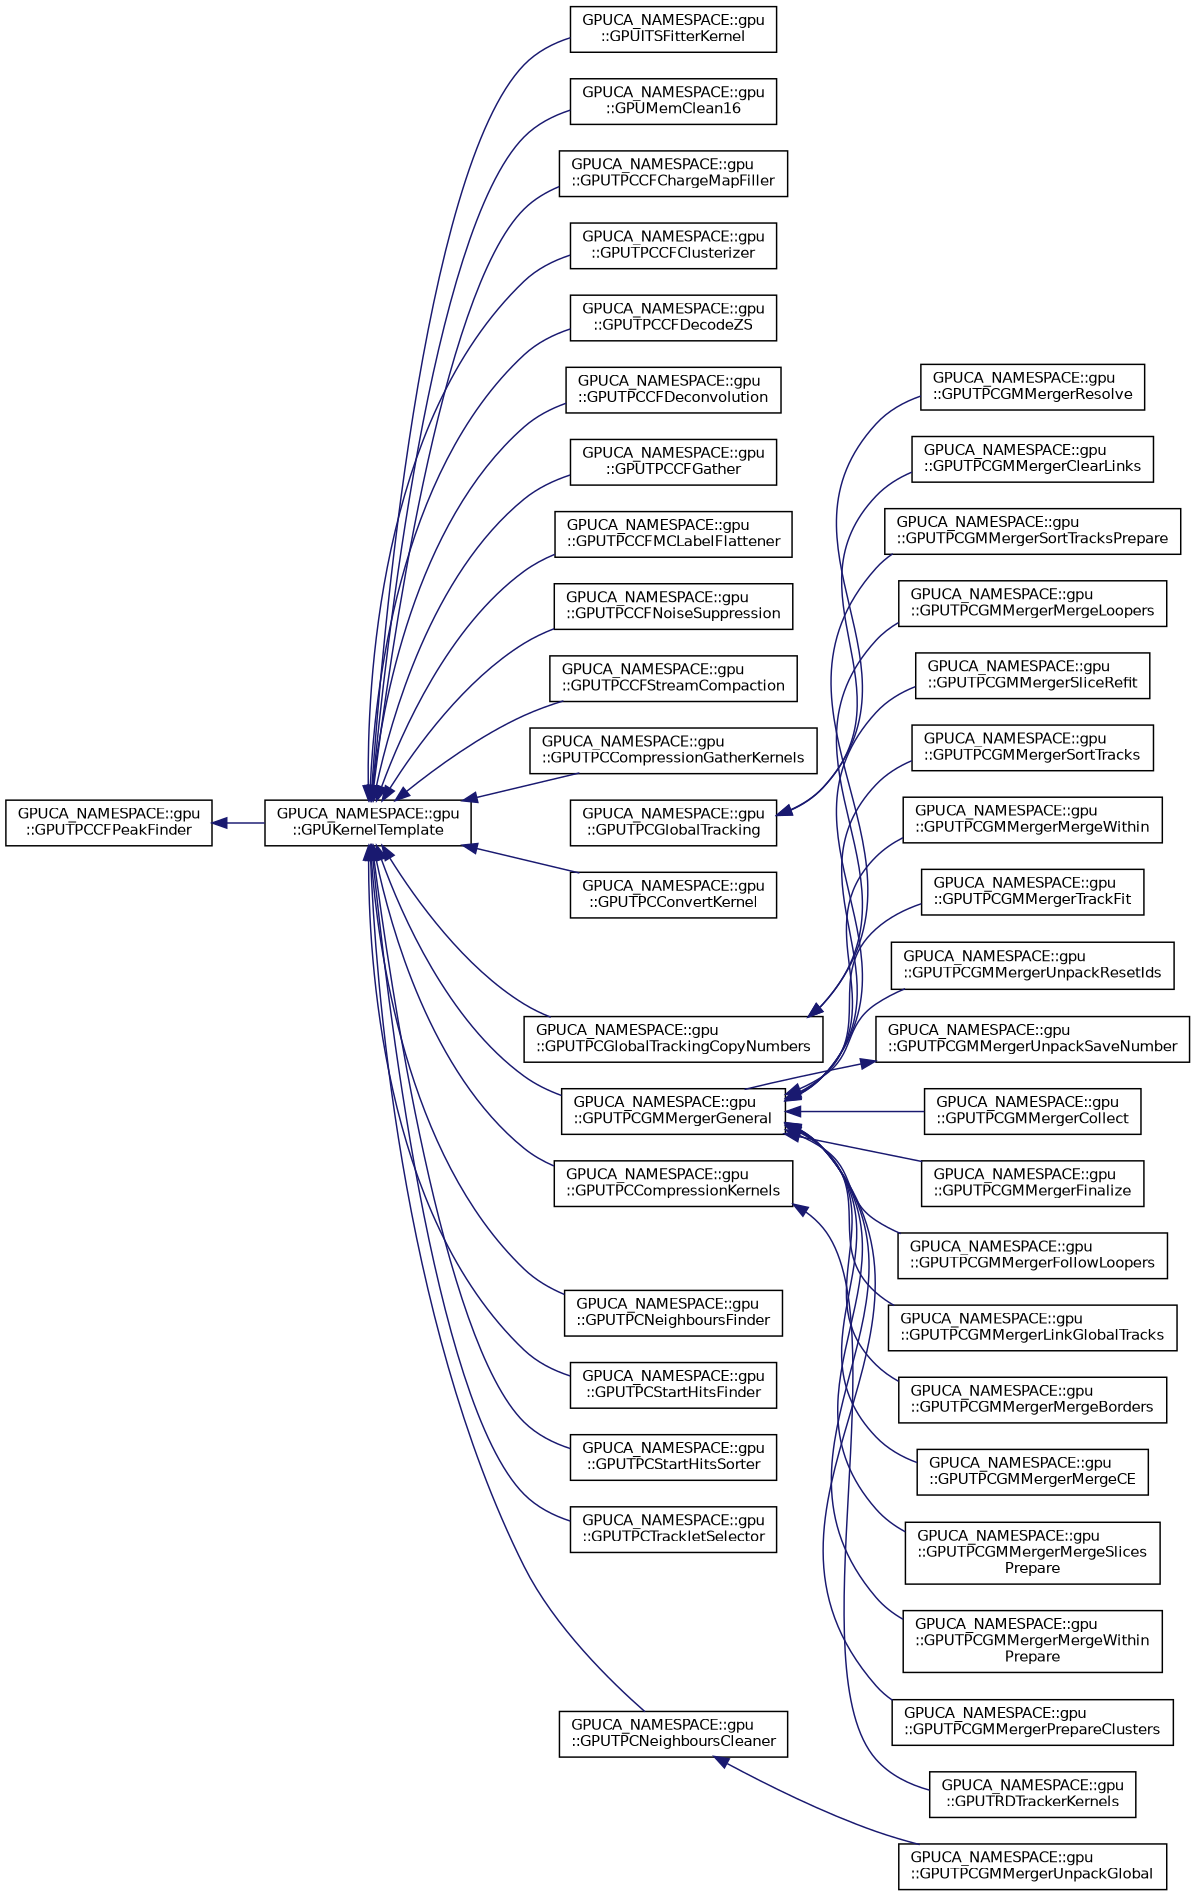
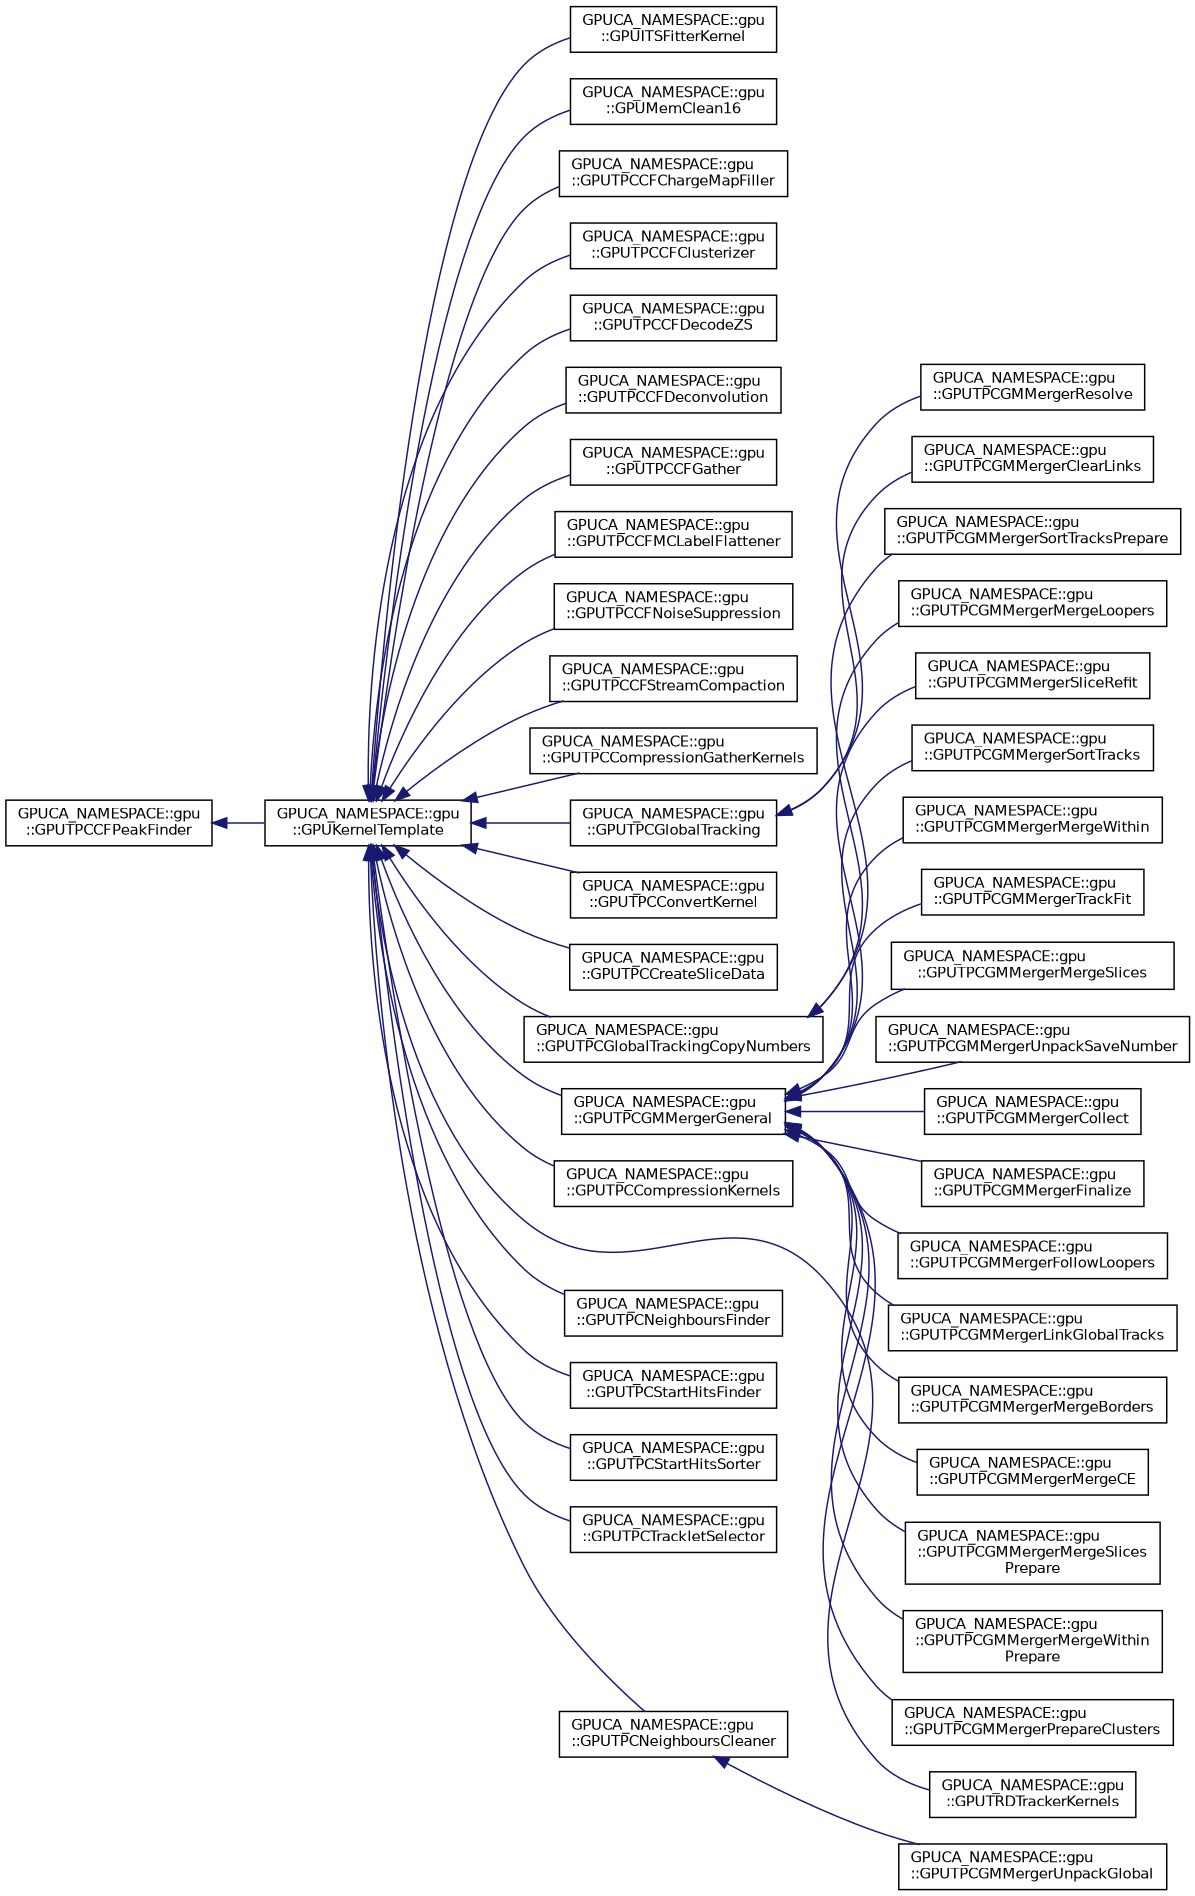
none -> (528, 823)
(1033, 966) -> (1033, 966)
none -> (674, 967)
(803, 1076) -> (881, 1080)
(847, 1514) -> (761, 1242)
